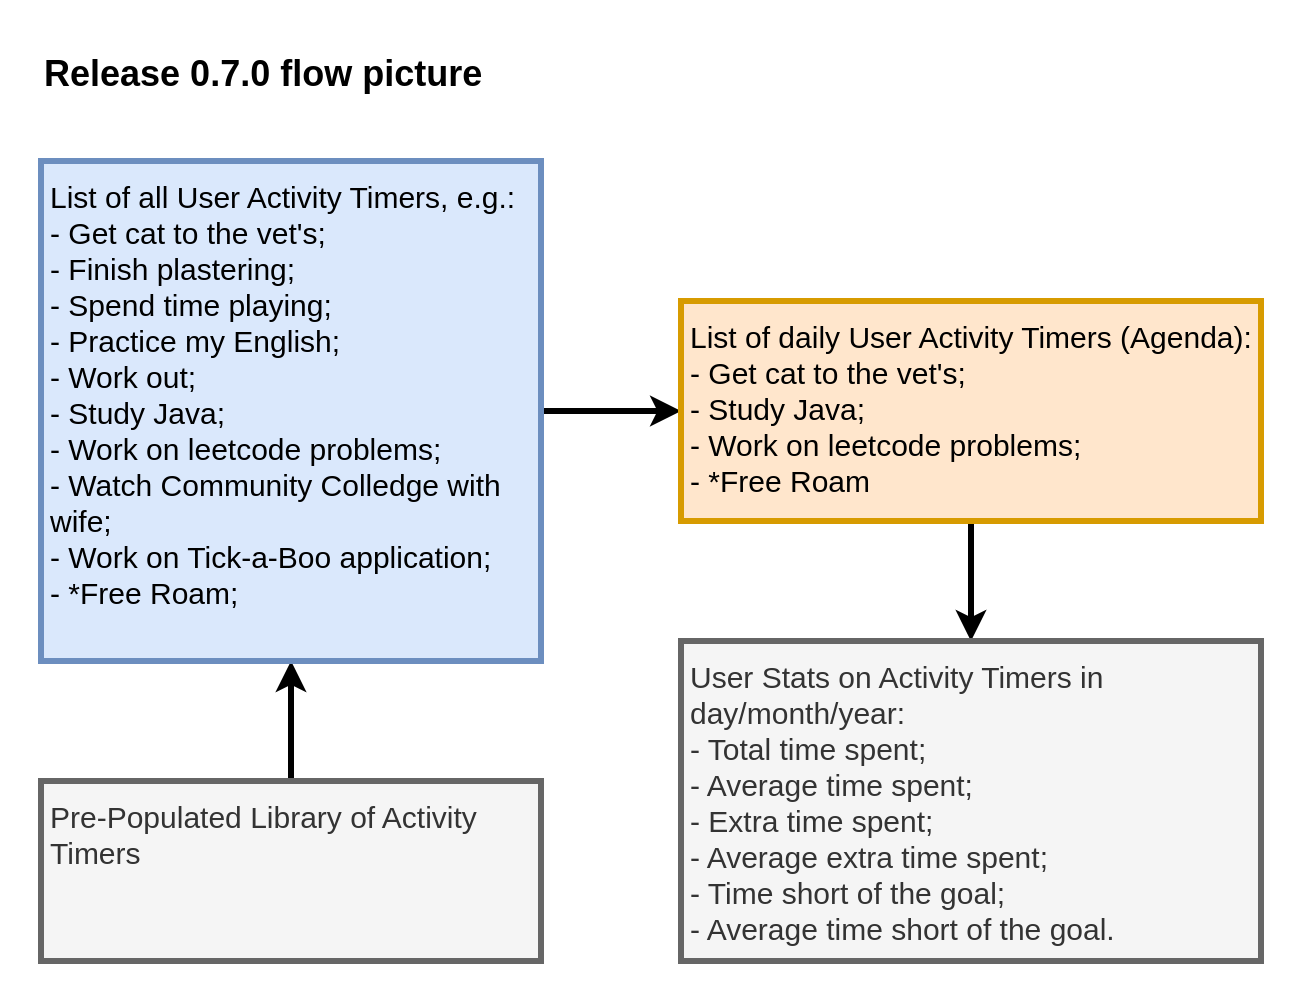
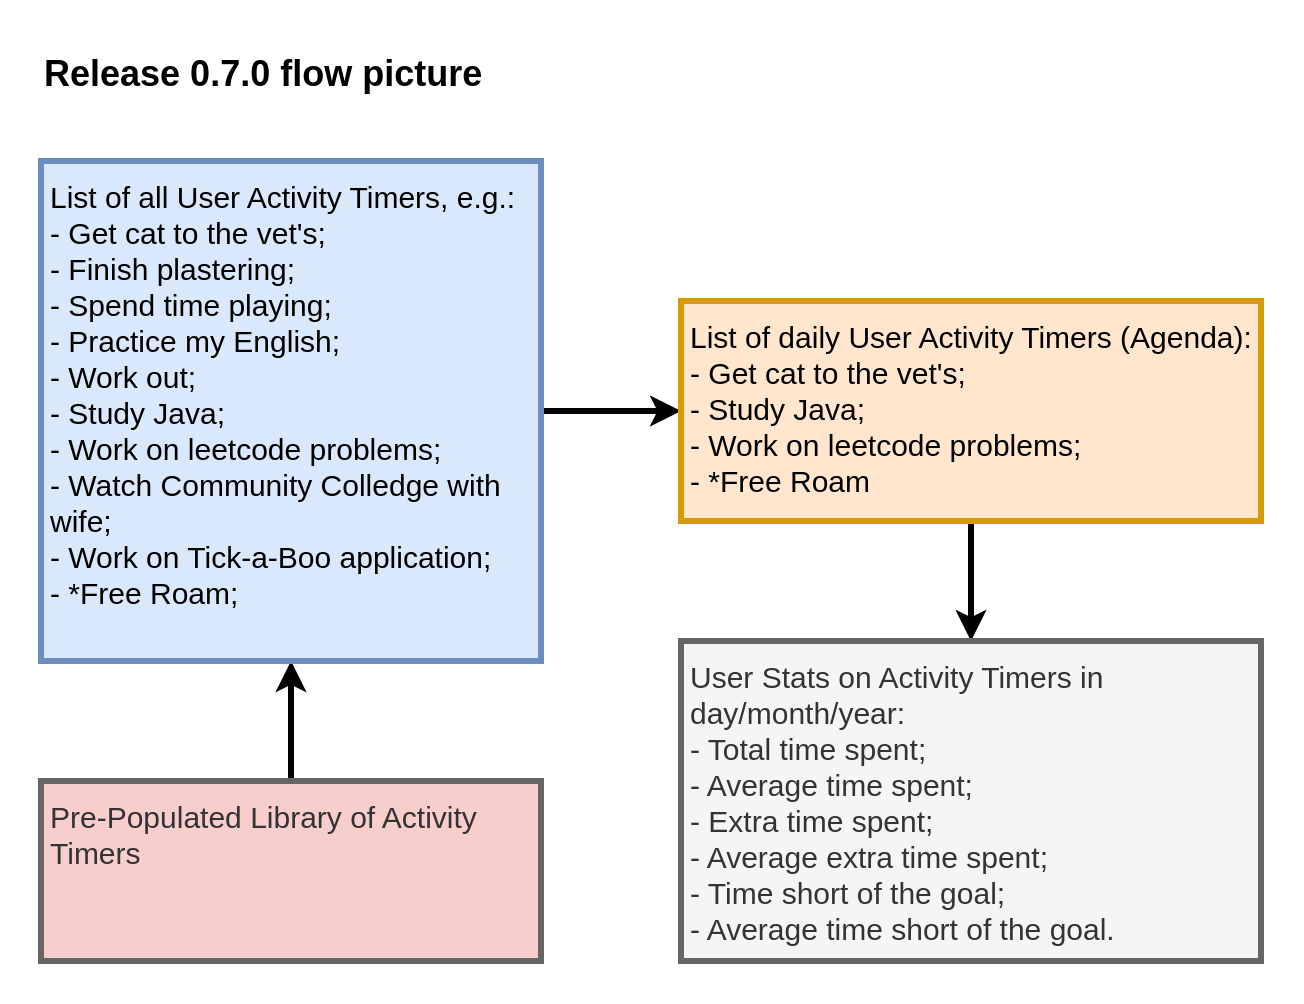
(291, 871) -> (291, 871)
